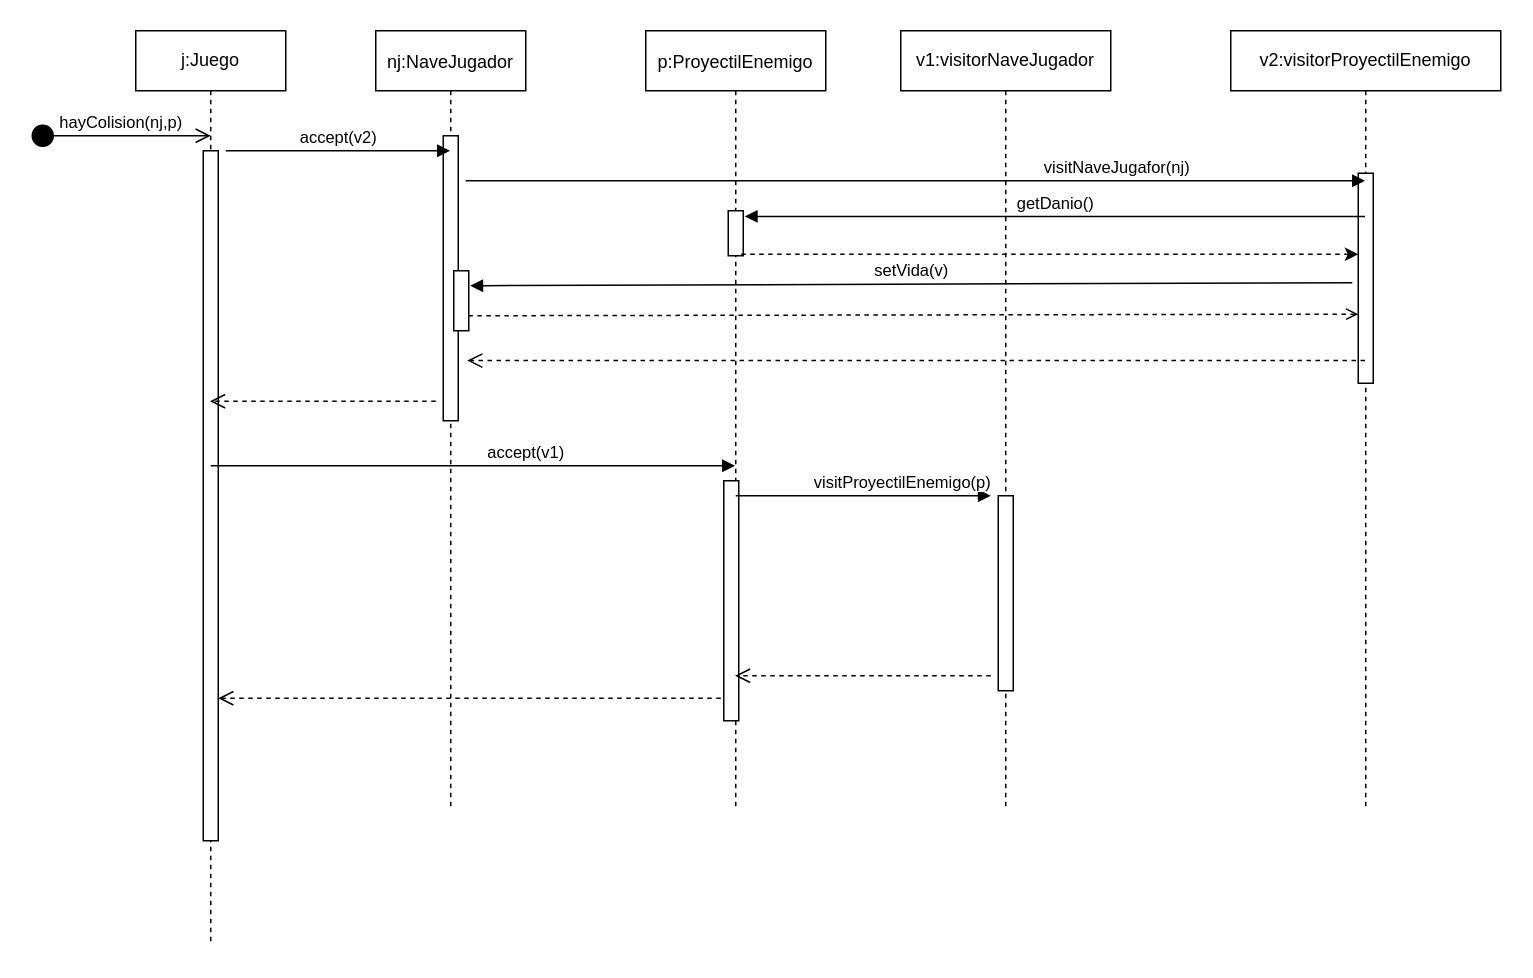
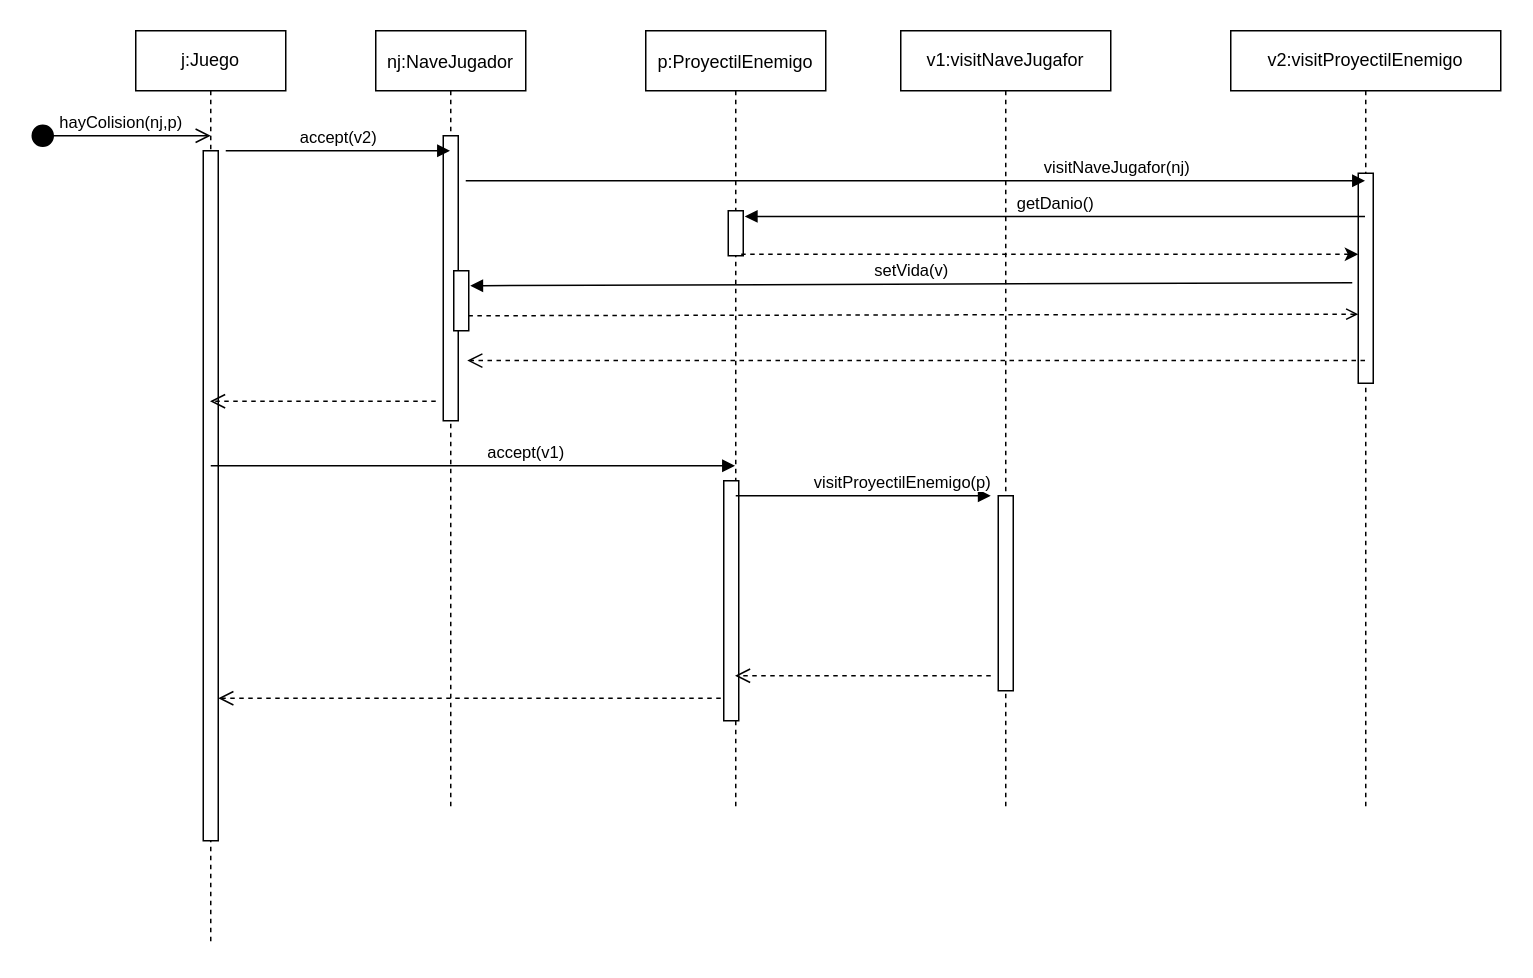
(1006, 61) -> (1006, 61)
(1366, 61) -> (1366, 61)
